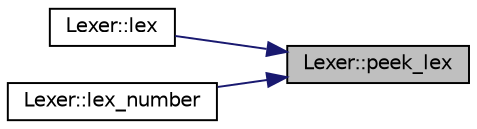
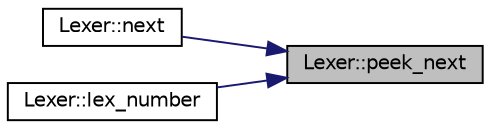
(112, 27) -> (112, 27)
(378, 64) -> (385, 64)
